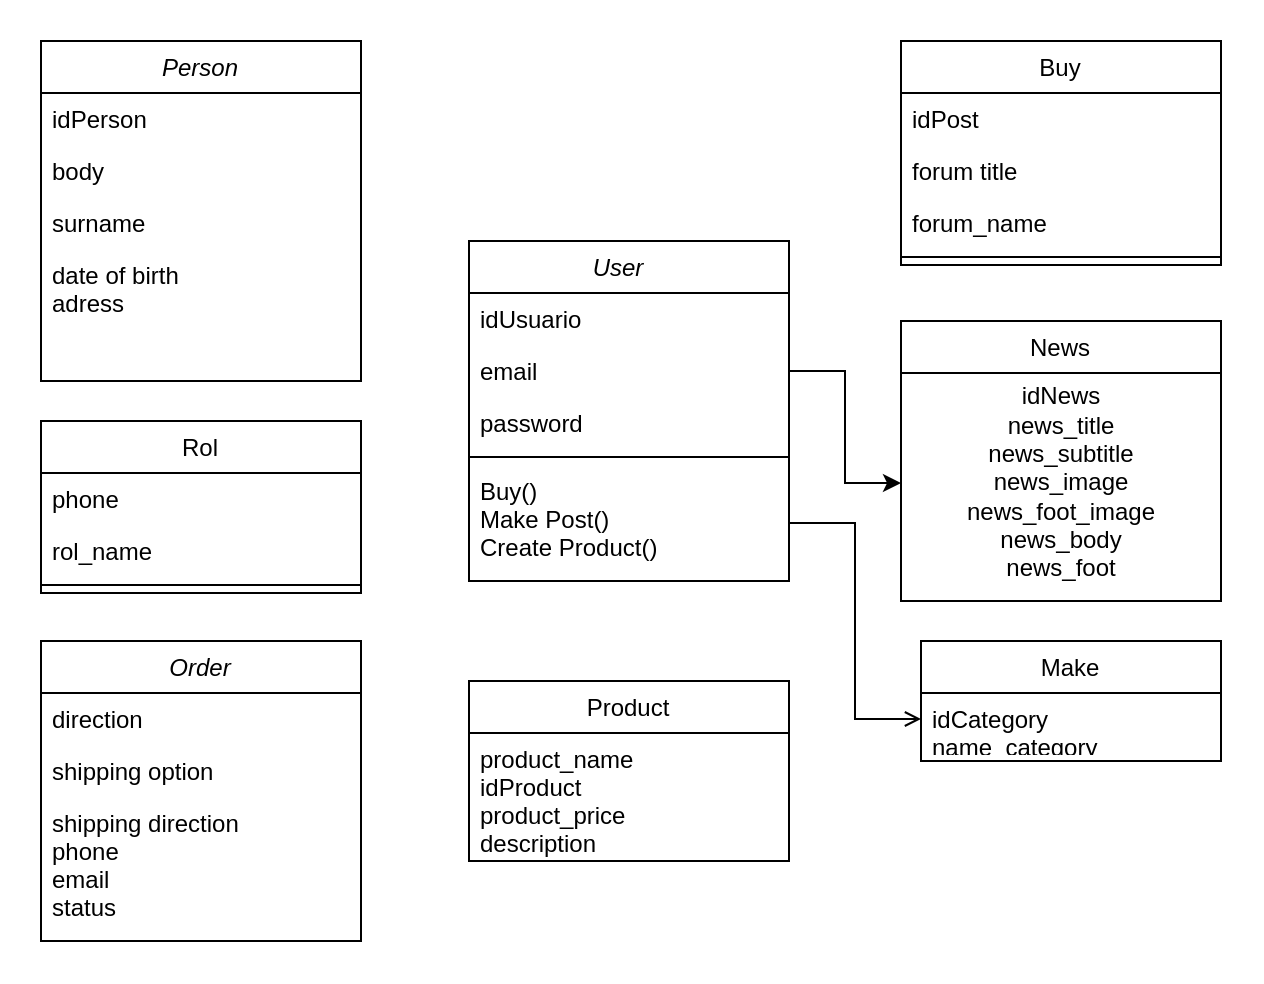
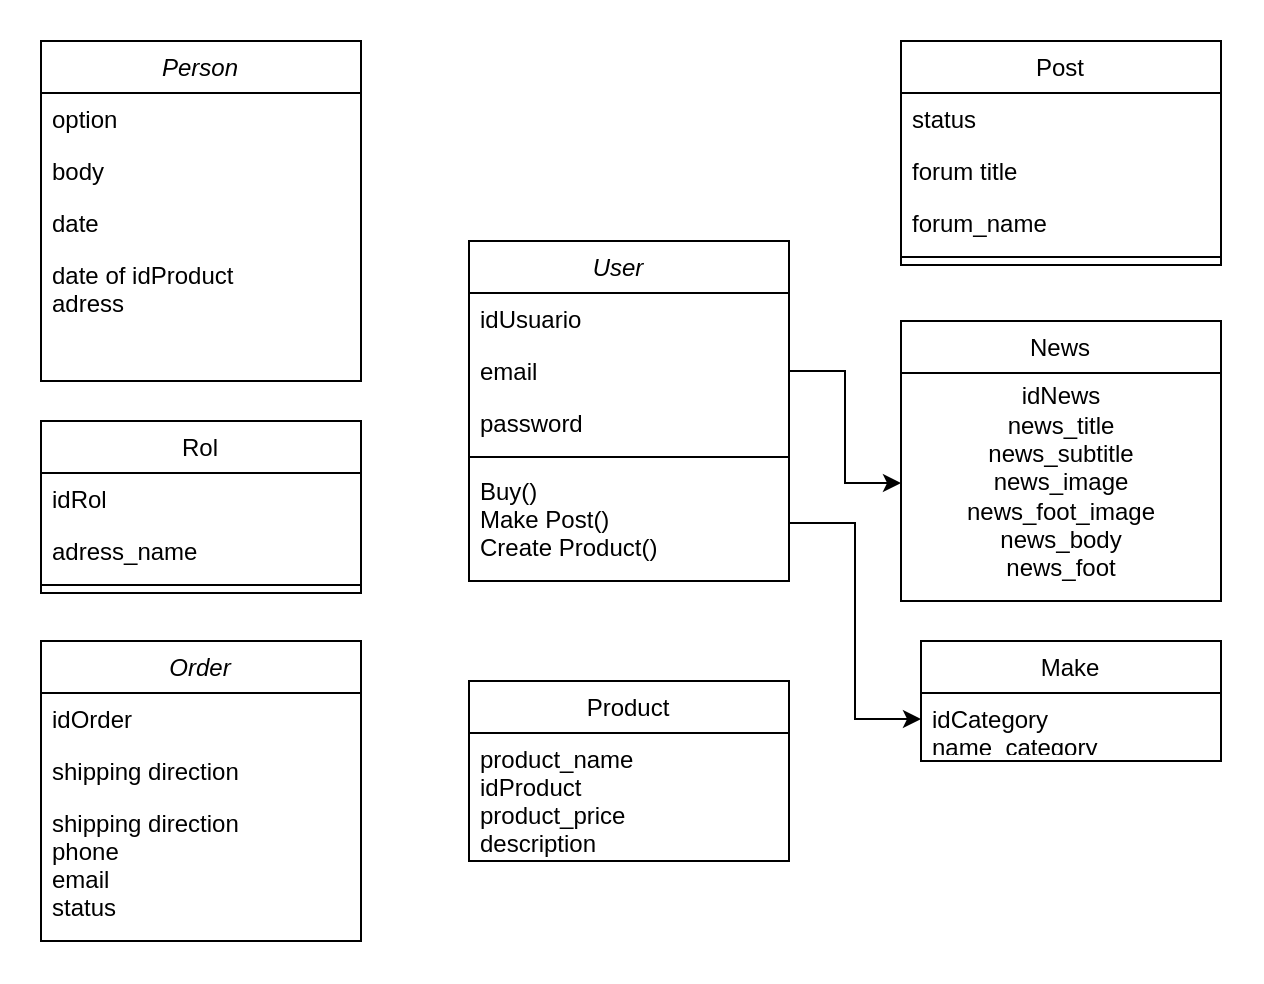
(1060, 68) -> (1060, 68)
(103, 120) -> (89, 120)
(949, 120) -> (952, 120)
(99, 224) -> (79, 224)
(130, 276) -> (157, 276)
(86, 500) -> (79, 500)
(103, 552) -> (126, 552)
(908, 719) -> (906, 719)
(106, 720) -> (96, 720)
(140, 772) -> (157, 772)
